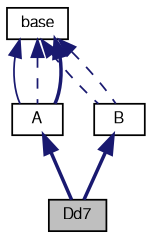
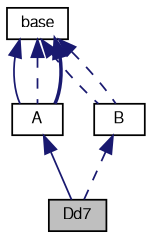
(61, 176) -> (61, 176)
(95, 176) -> (95, 176)
